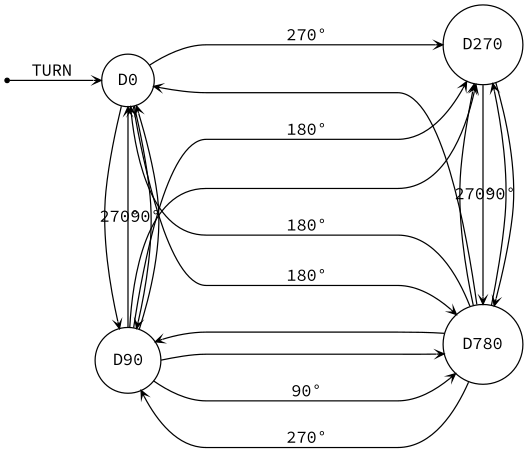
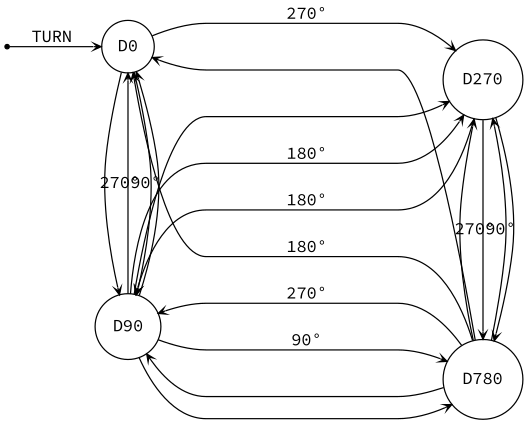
none -> (310, 210)
(232, 285) -> none
